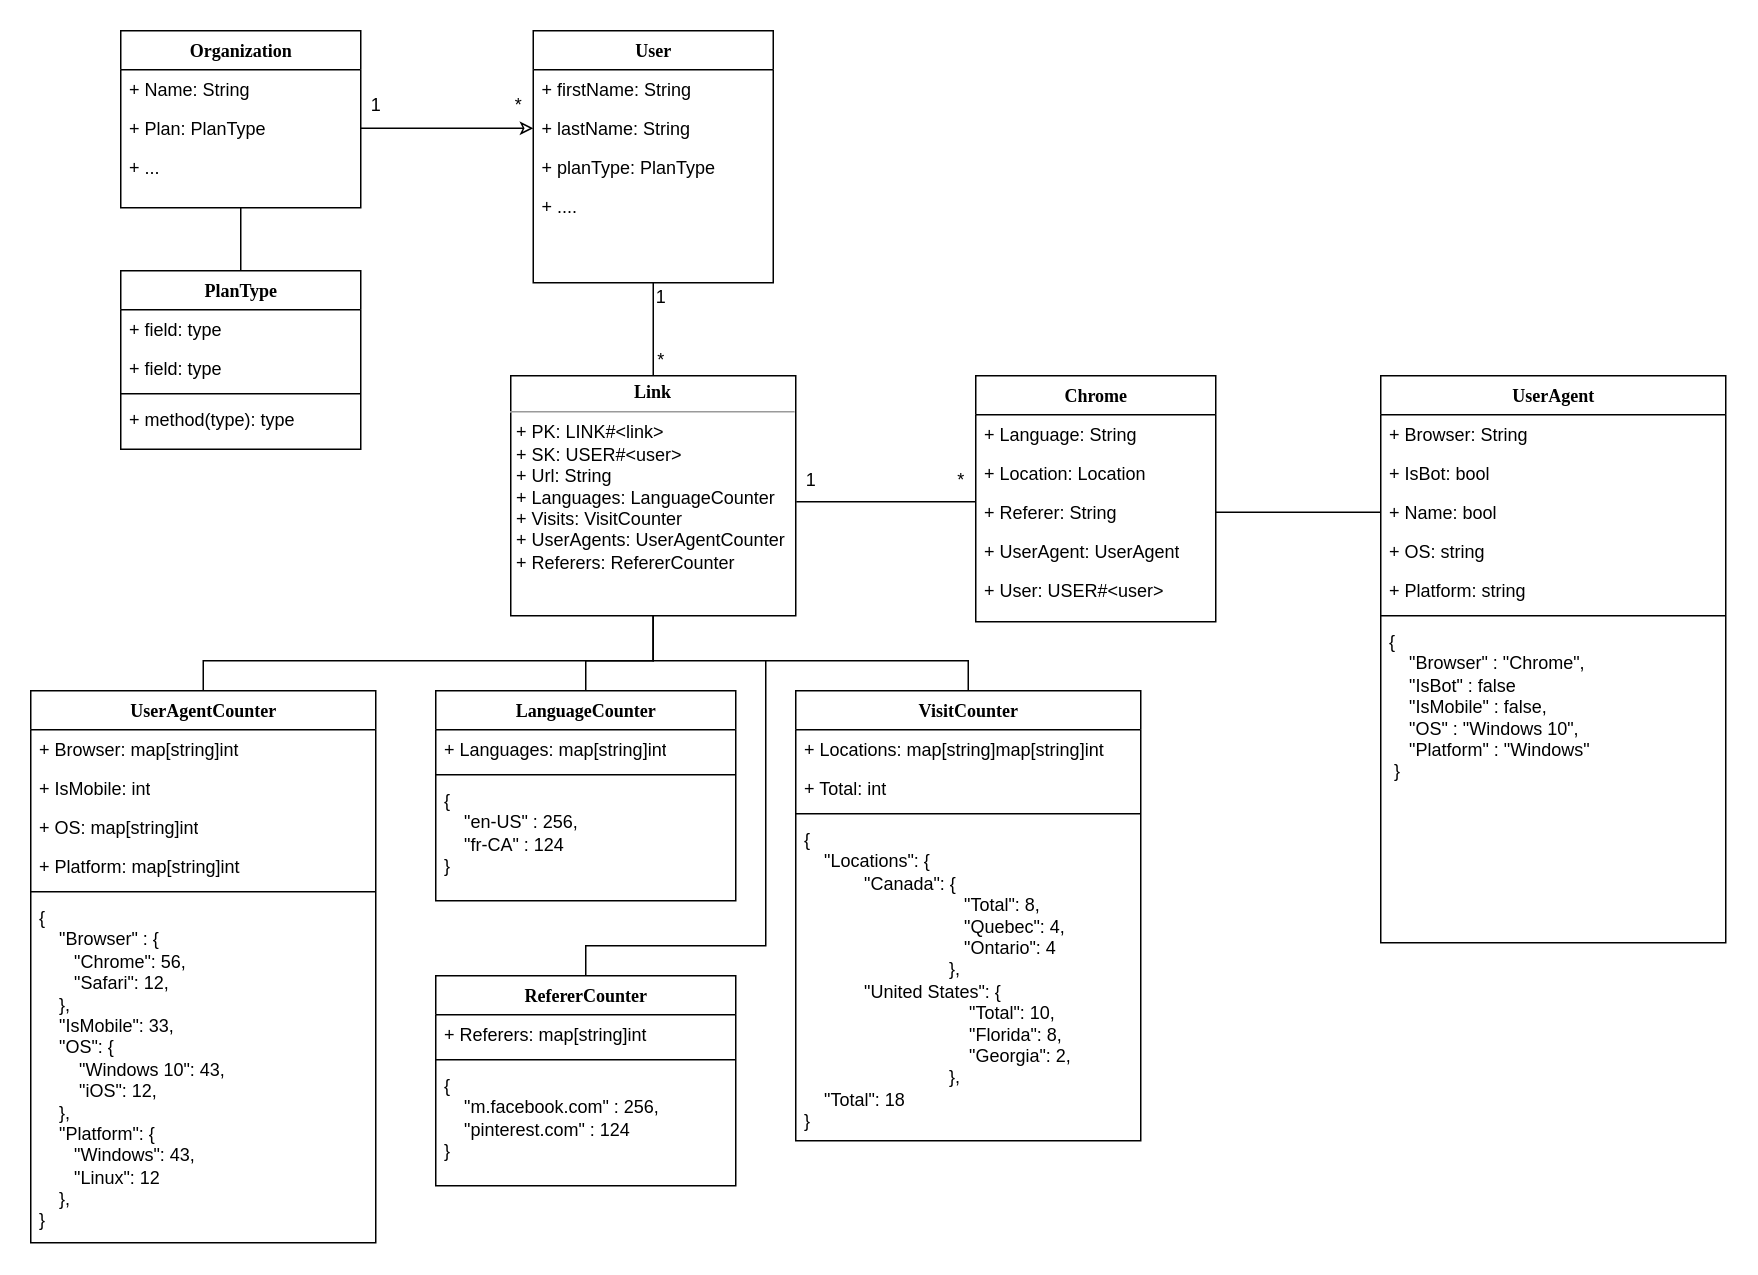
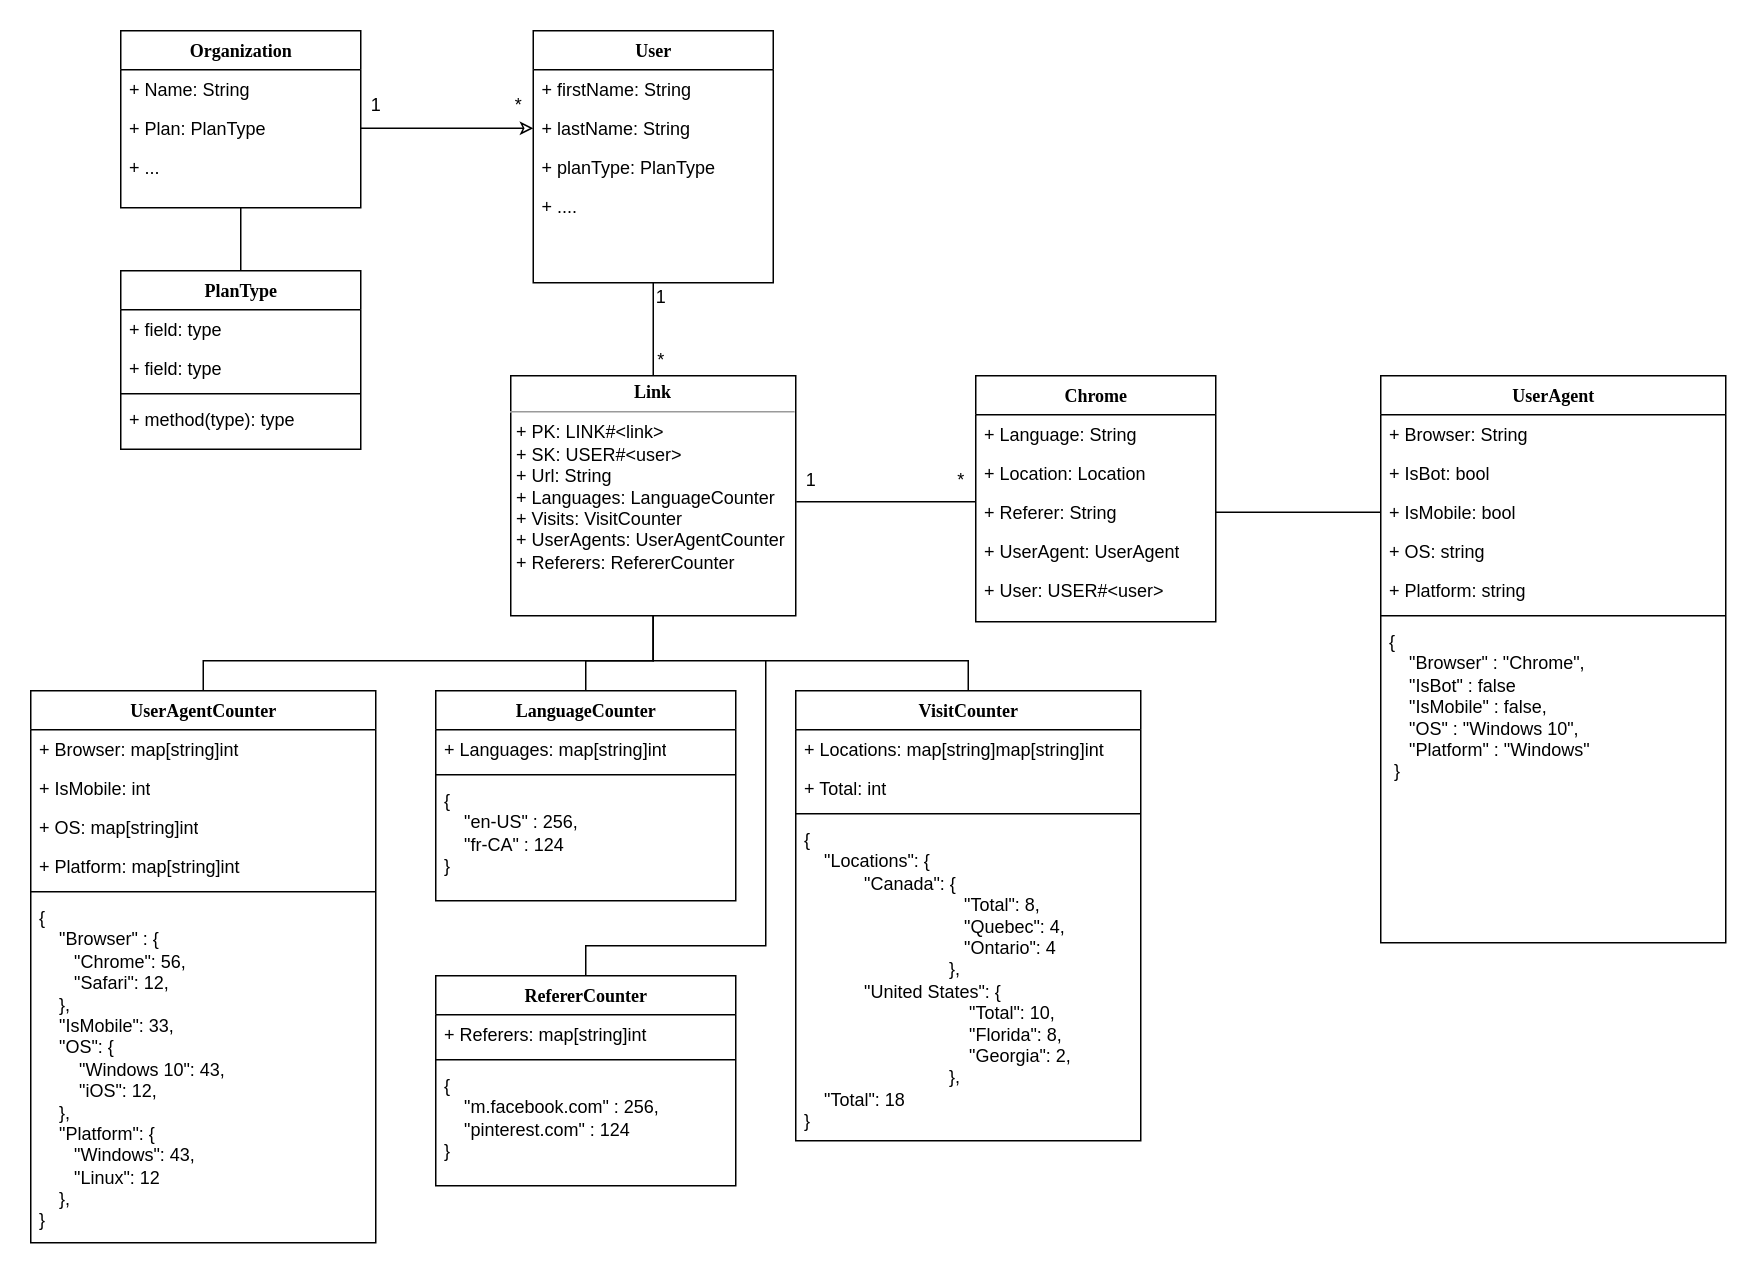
(1441, 514) -> (1456, 514)
